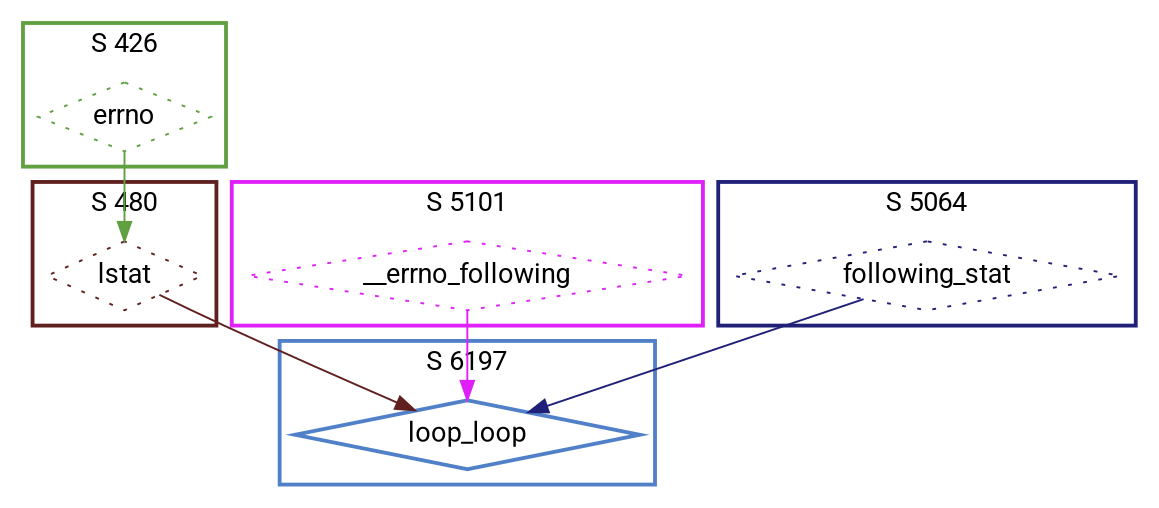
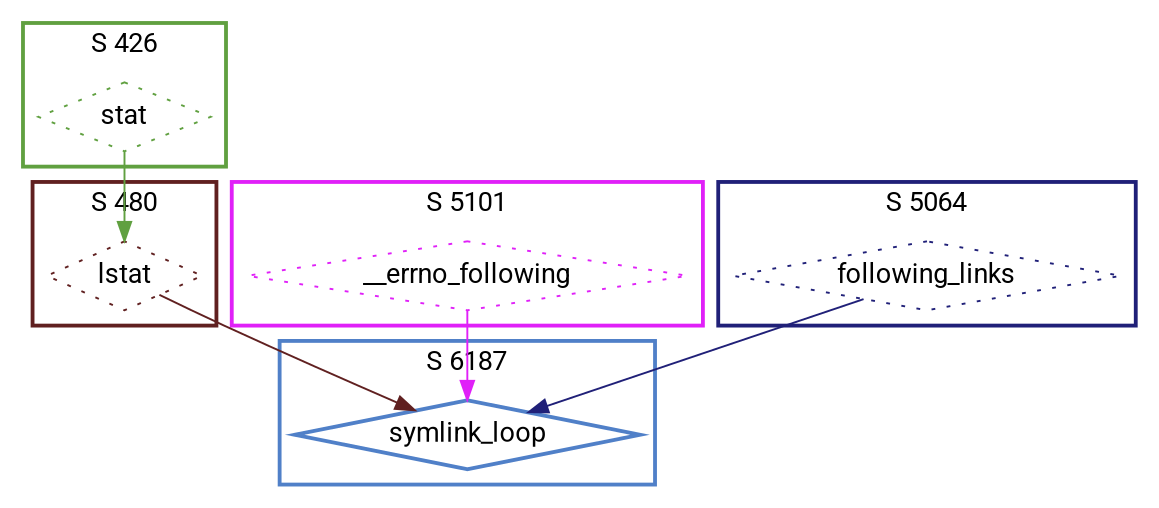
(124, 117) -> (124, 117)
(927, 276) -> (927, 276)
(467, 363) -> (467, 363)
(467, 435) -> (467, 435)
